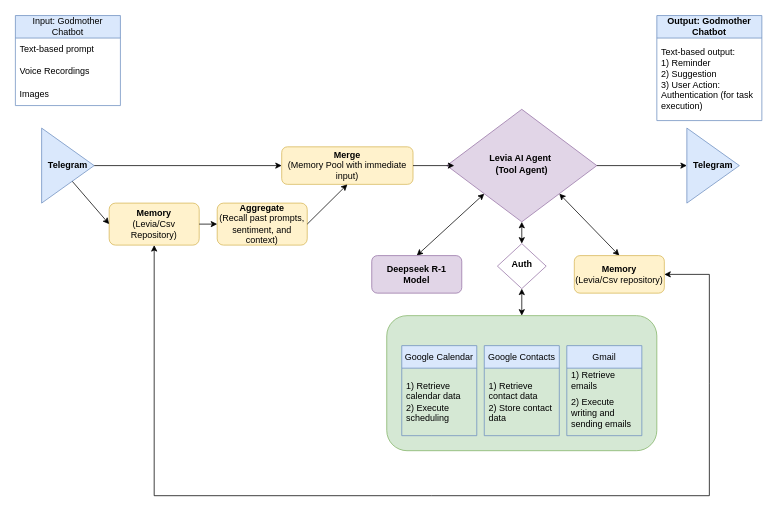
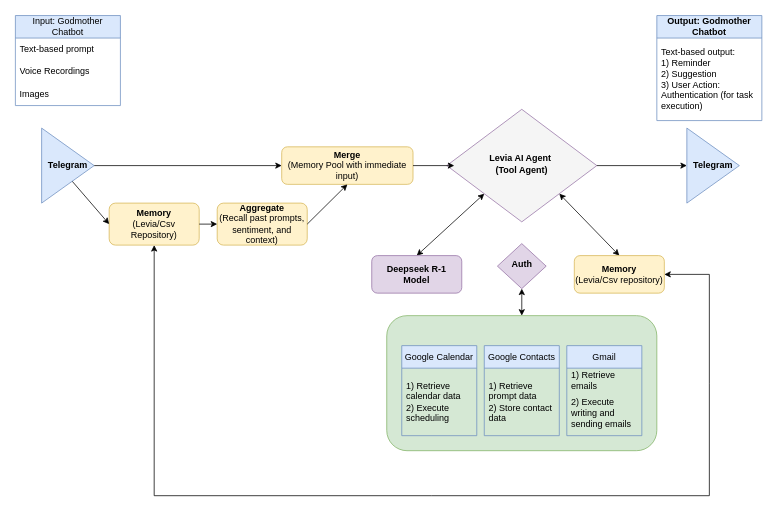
(522, 165) -> (522, 165)
(522, 233) -> none
(522, 266) -> (522, 266)
(522, 402) -> (522, 402)
